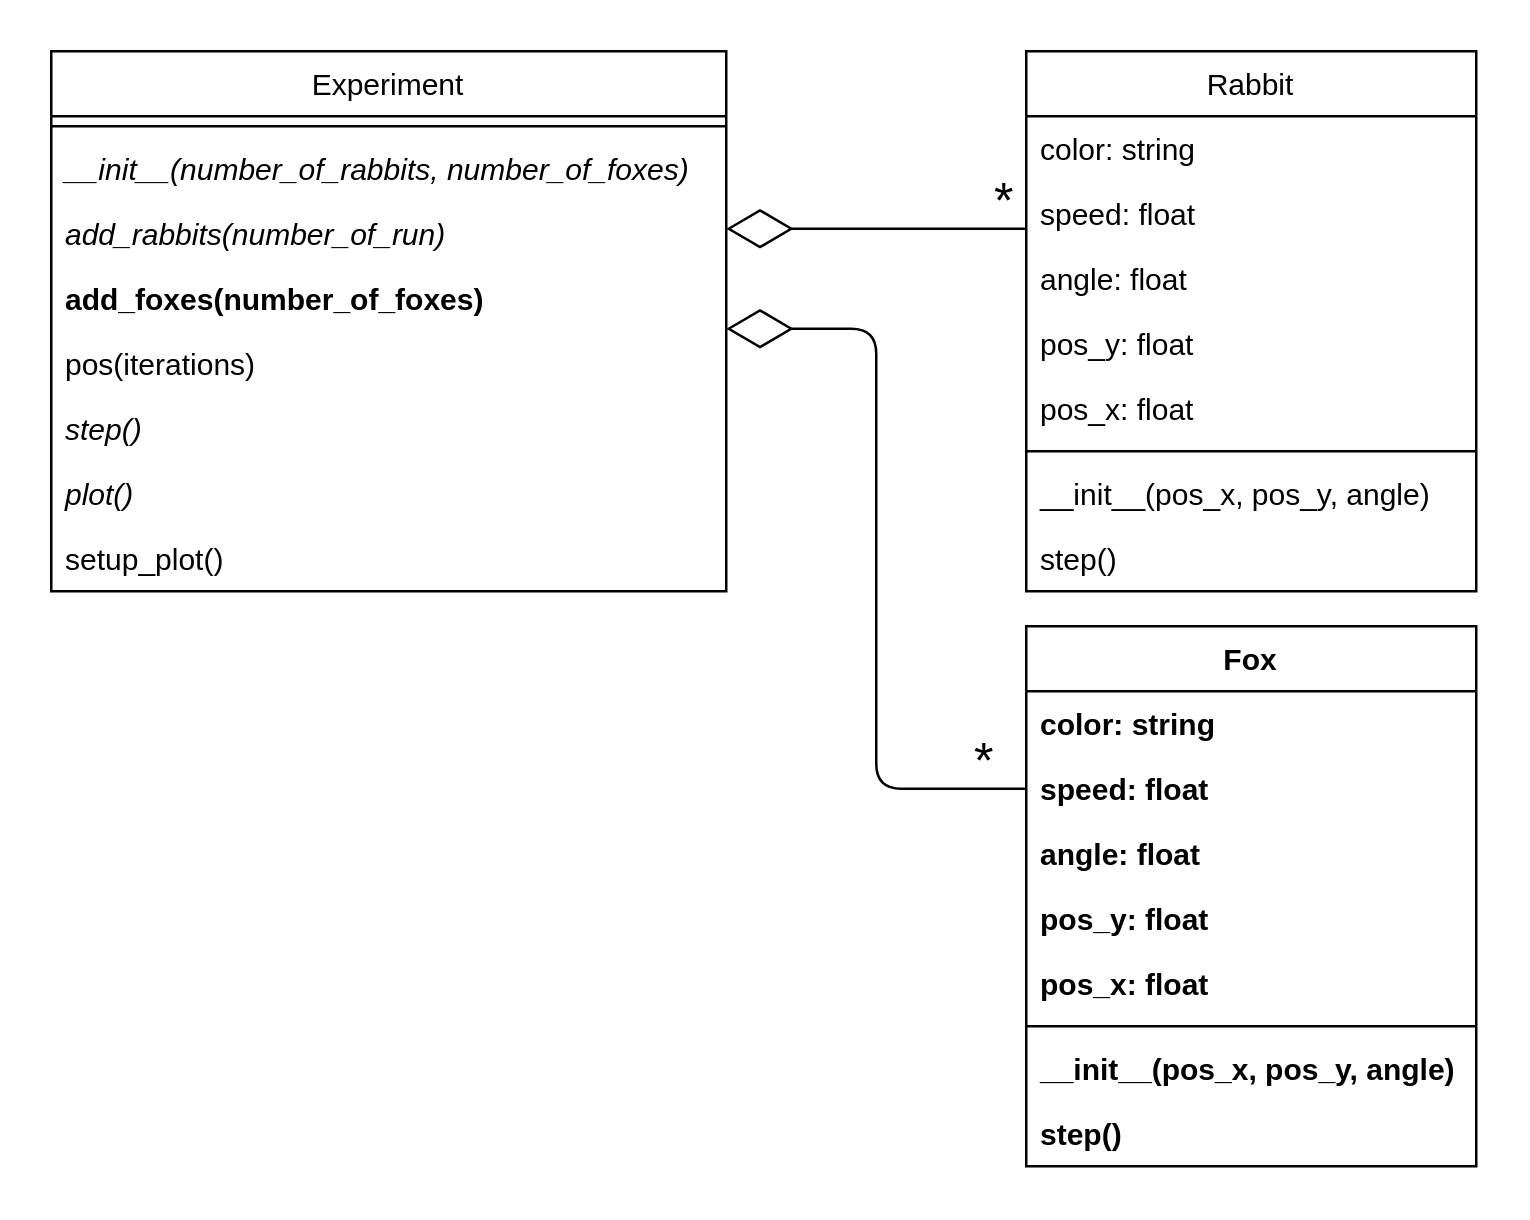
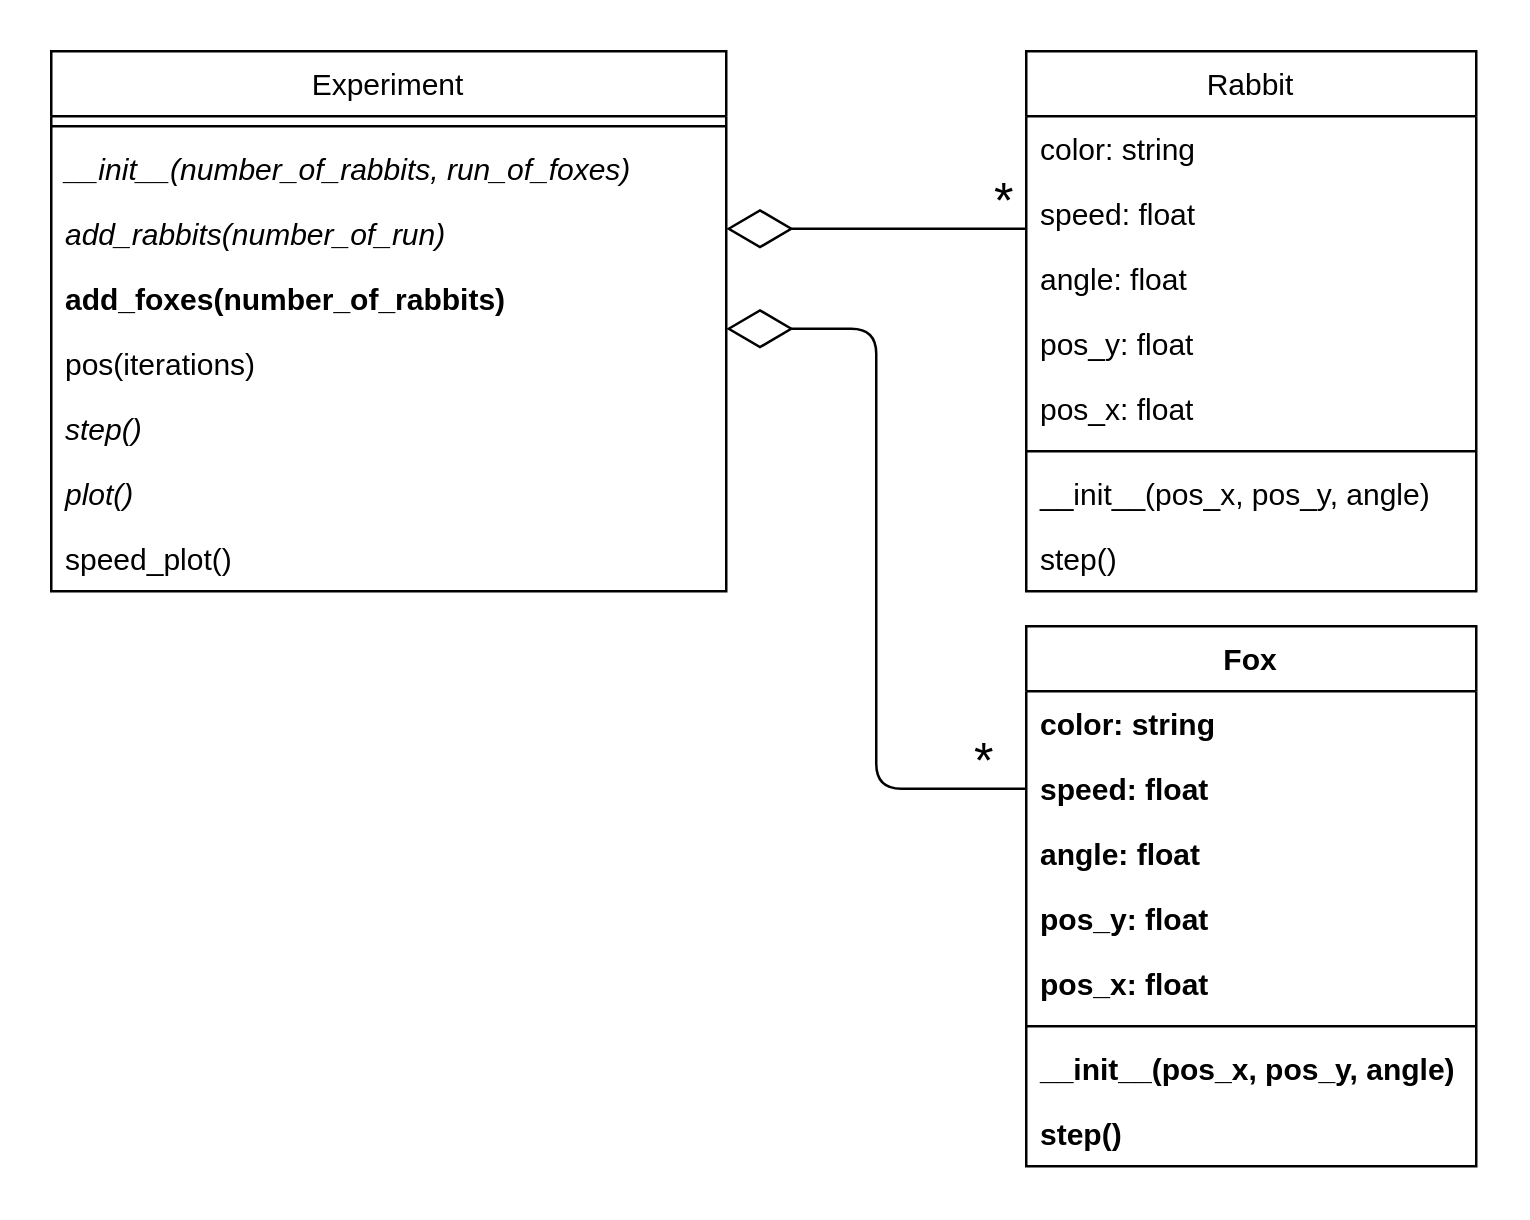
(415, 170) -> (390, 170)
(283, 300) -> (296, 300)
(162, 560) -> (162, 560)
